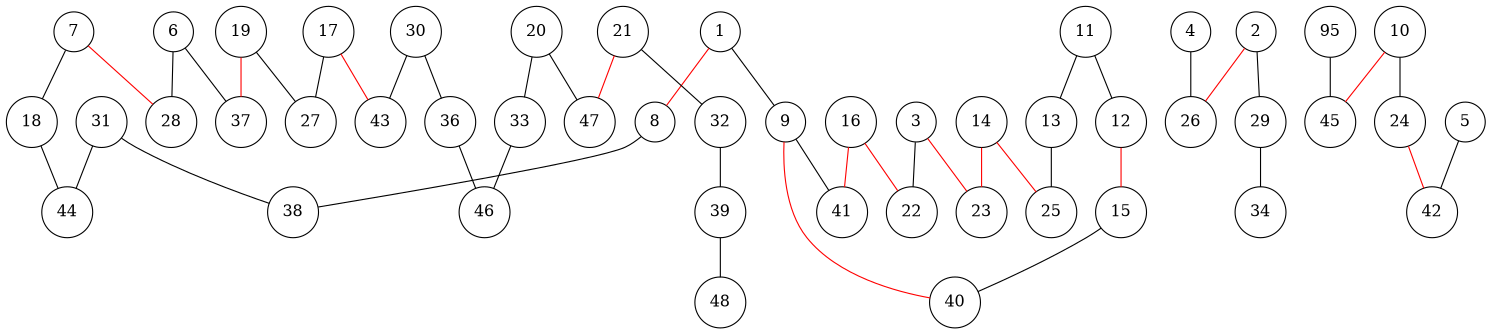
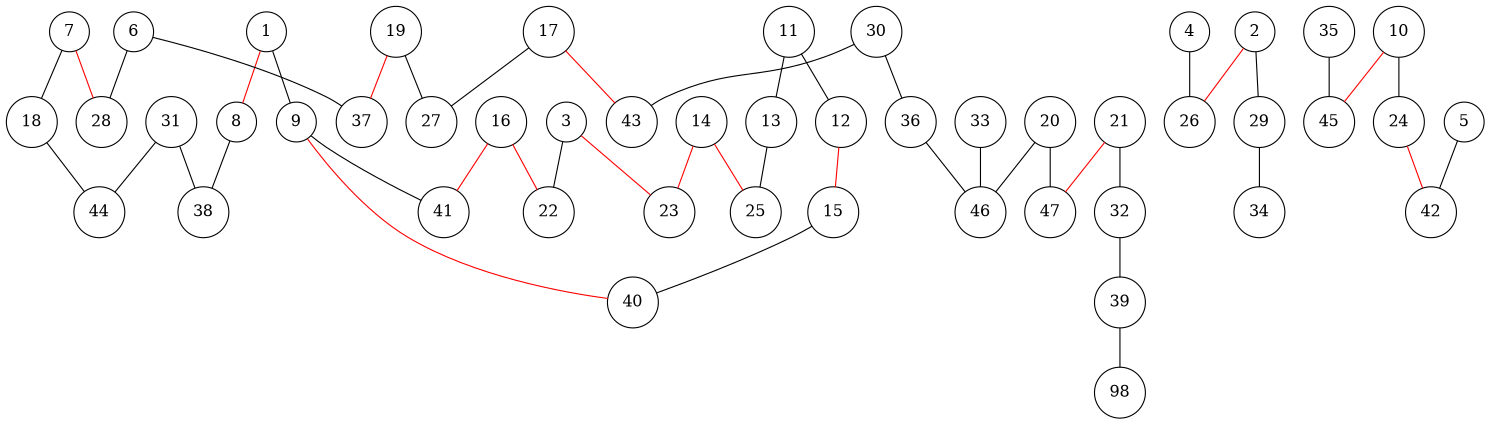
(1330, 32) -> (1329, 32)
(528, 77) -> (1015, 167)
(720, 302) -> (1120, 393)
